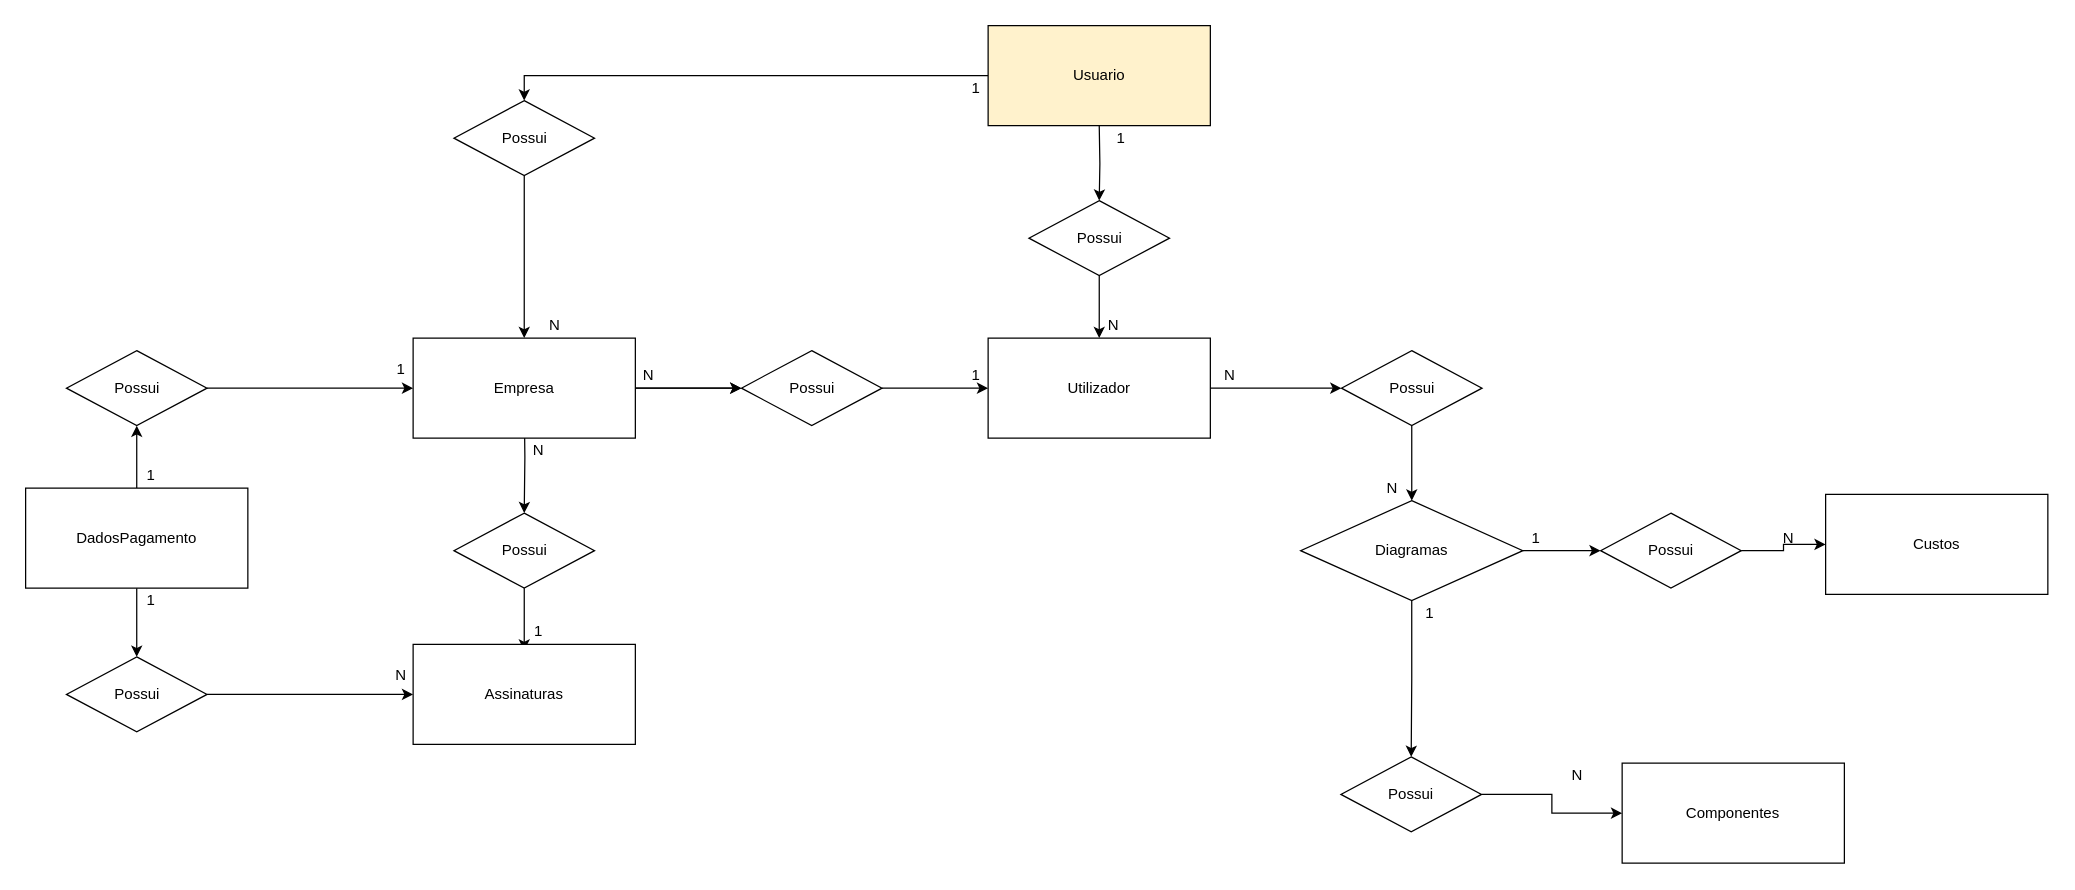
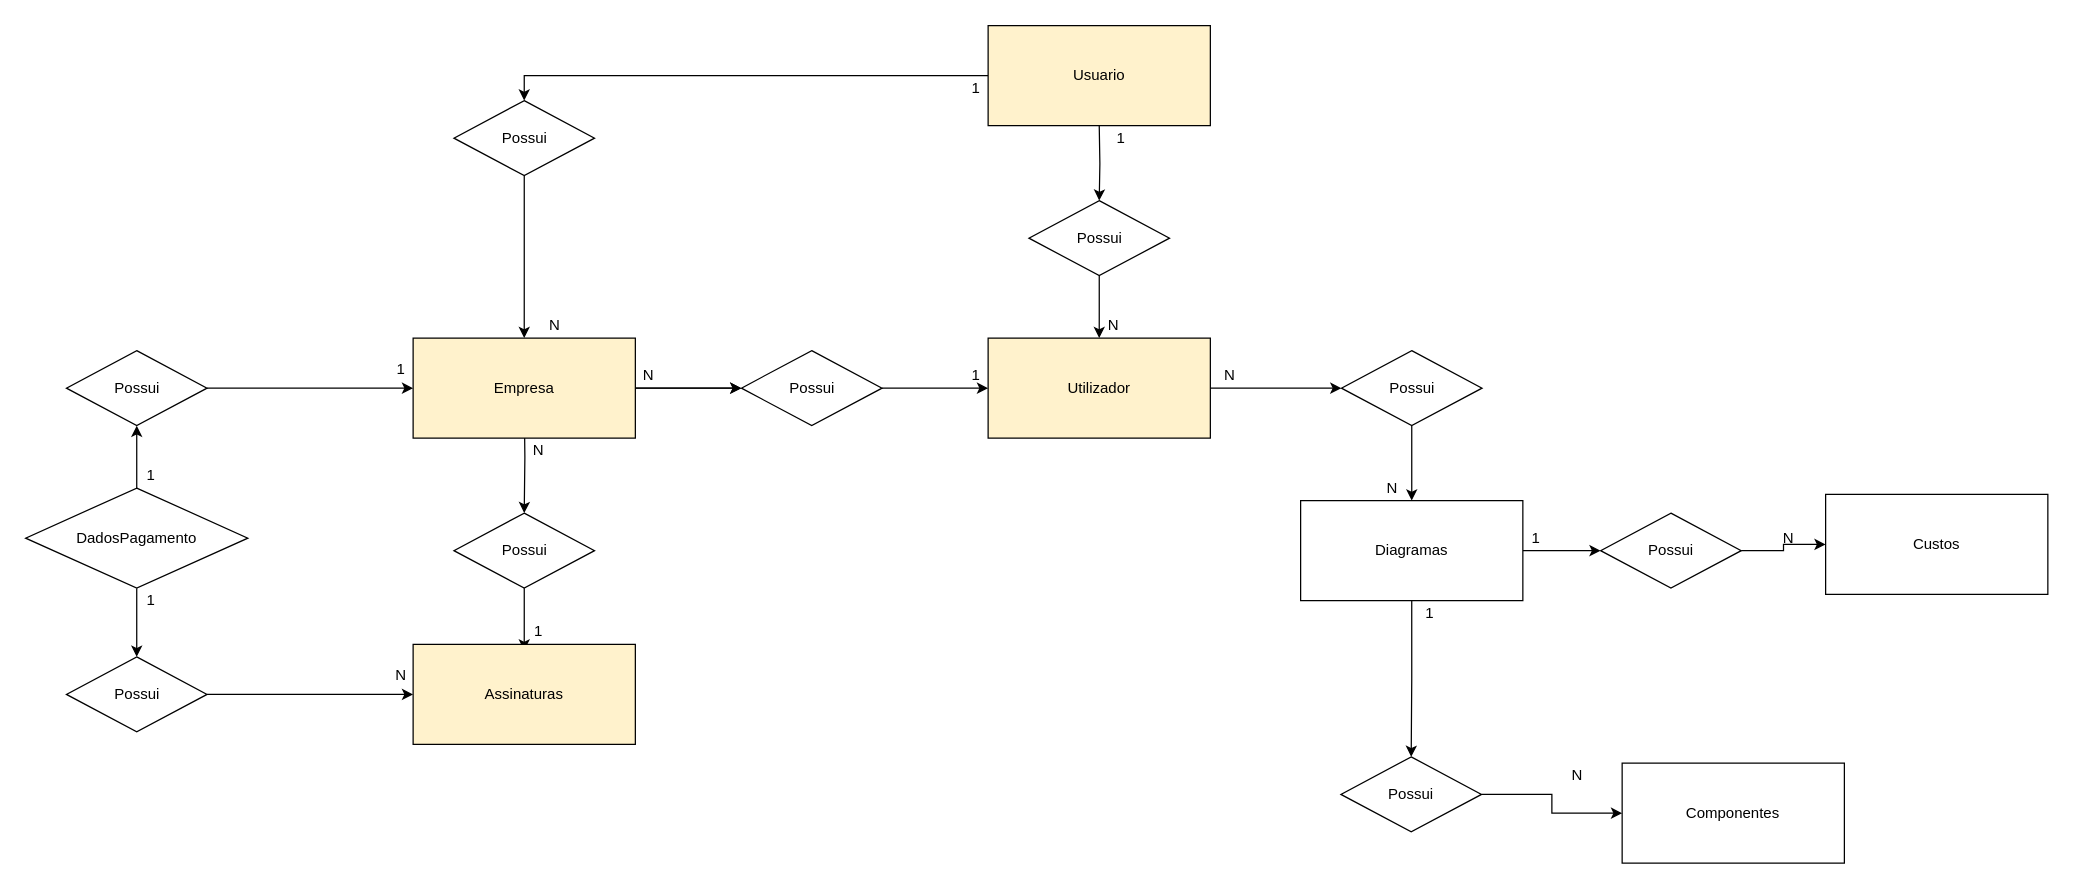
(524, 388) -> (524, 388)
(1099, 388) -> (1099, 388)
(137, 538) -> (137, 538)
(1412, 551) -> (1412, 551)
(524, 694) -> (524, 694)
